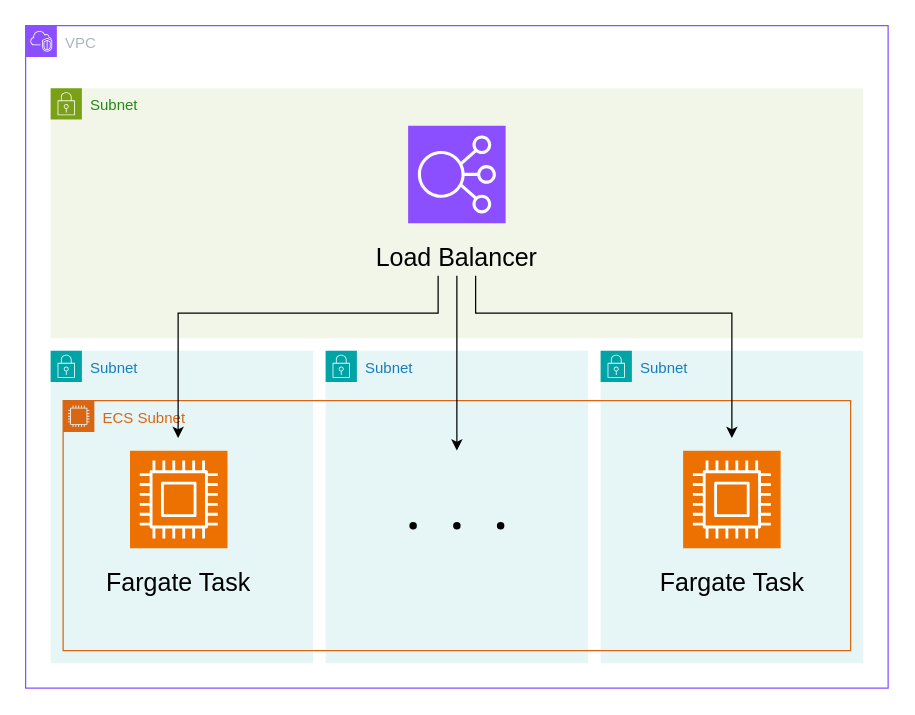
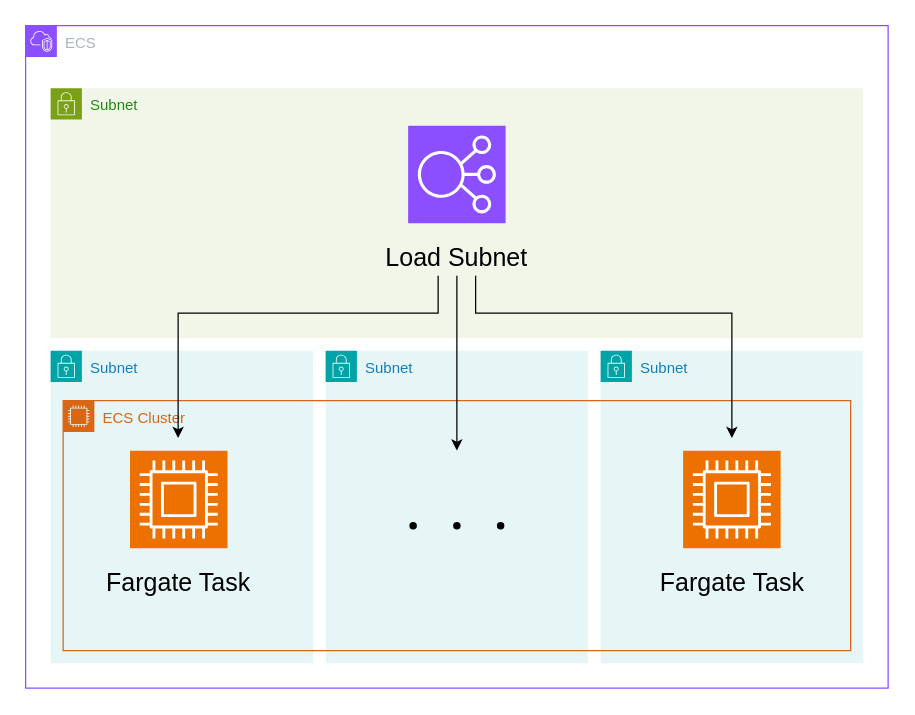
(78, 43) -> (78, 43)
(457, 257) -> (457, 257)
(143, 418) -> (145, 418)
